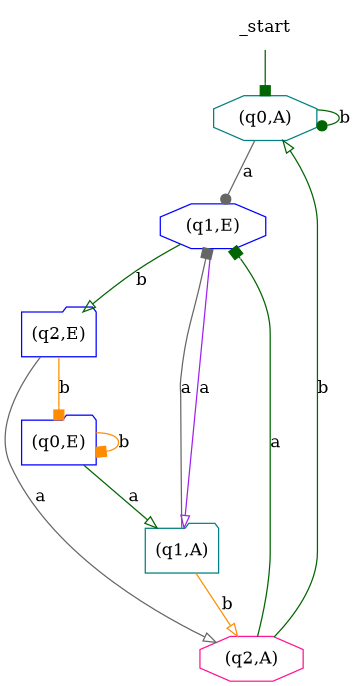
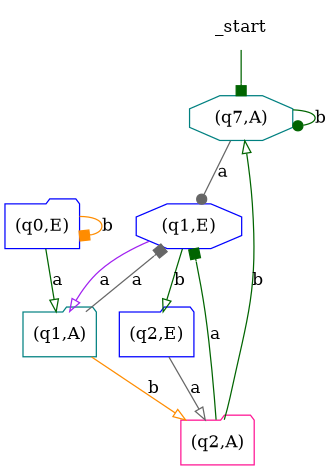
(265, 118) -> (241, 118)
(59, 382) -> none
(252, 659) -> (218, 443)
